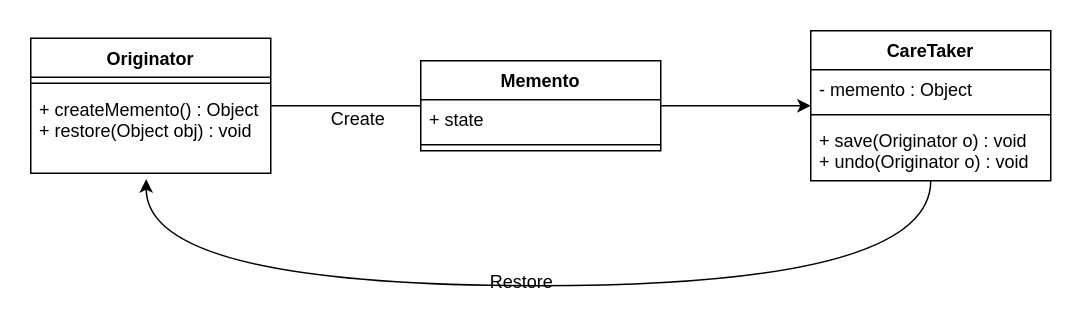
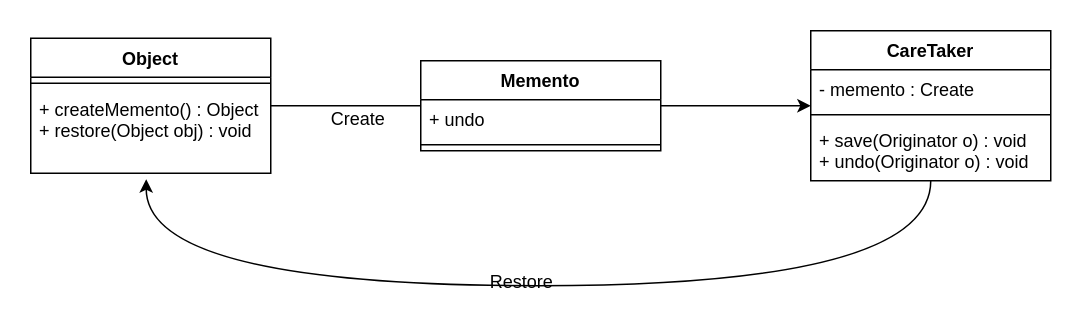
(150, 59) -> (150, 59)
(900, 90) -> (900, 90)
(462, 120) -> (457, 120)
